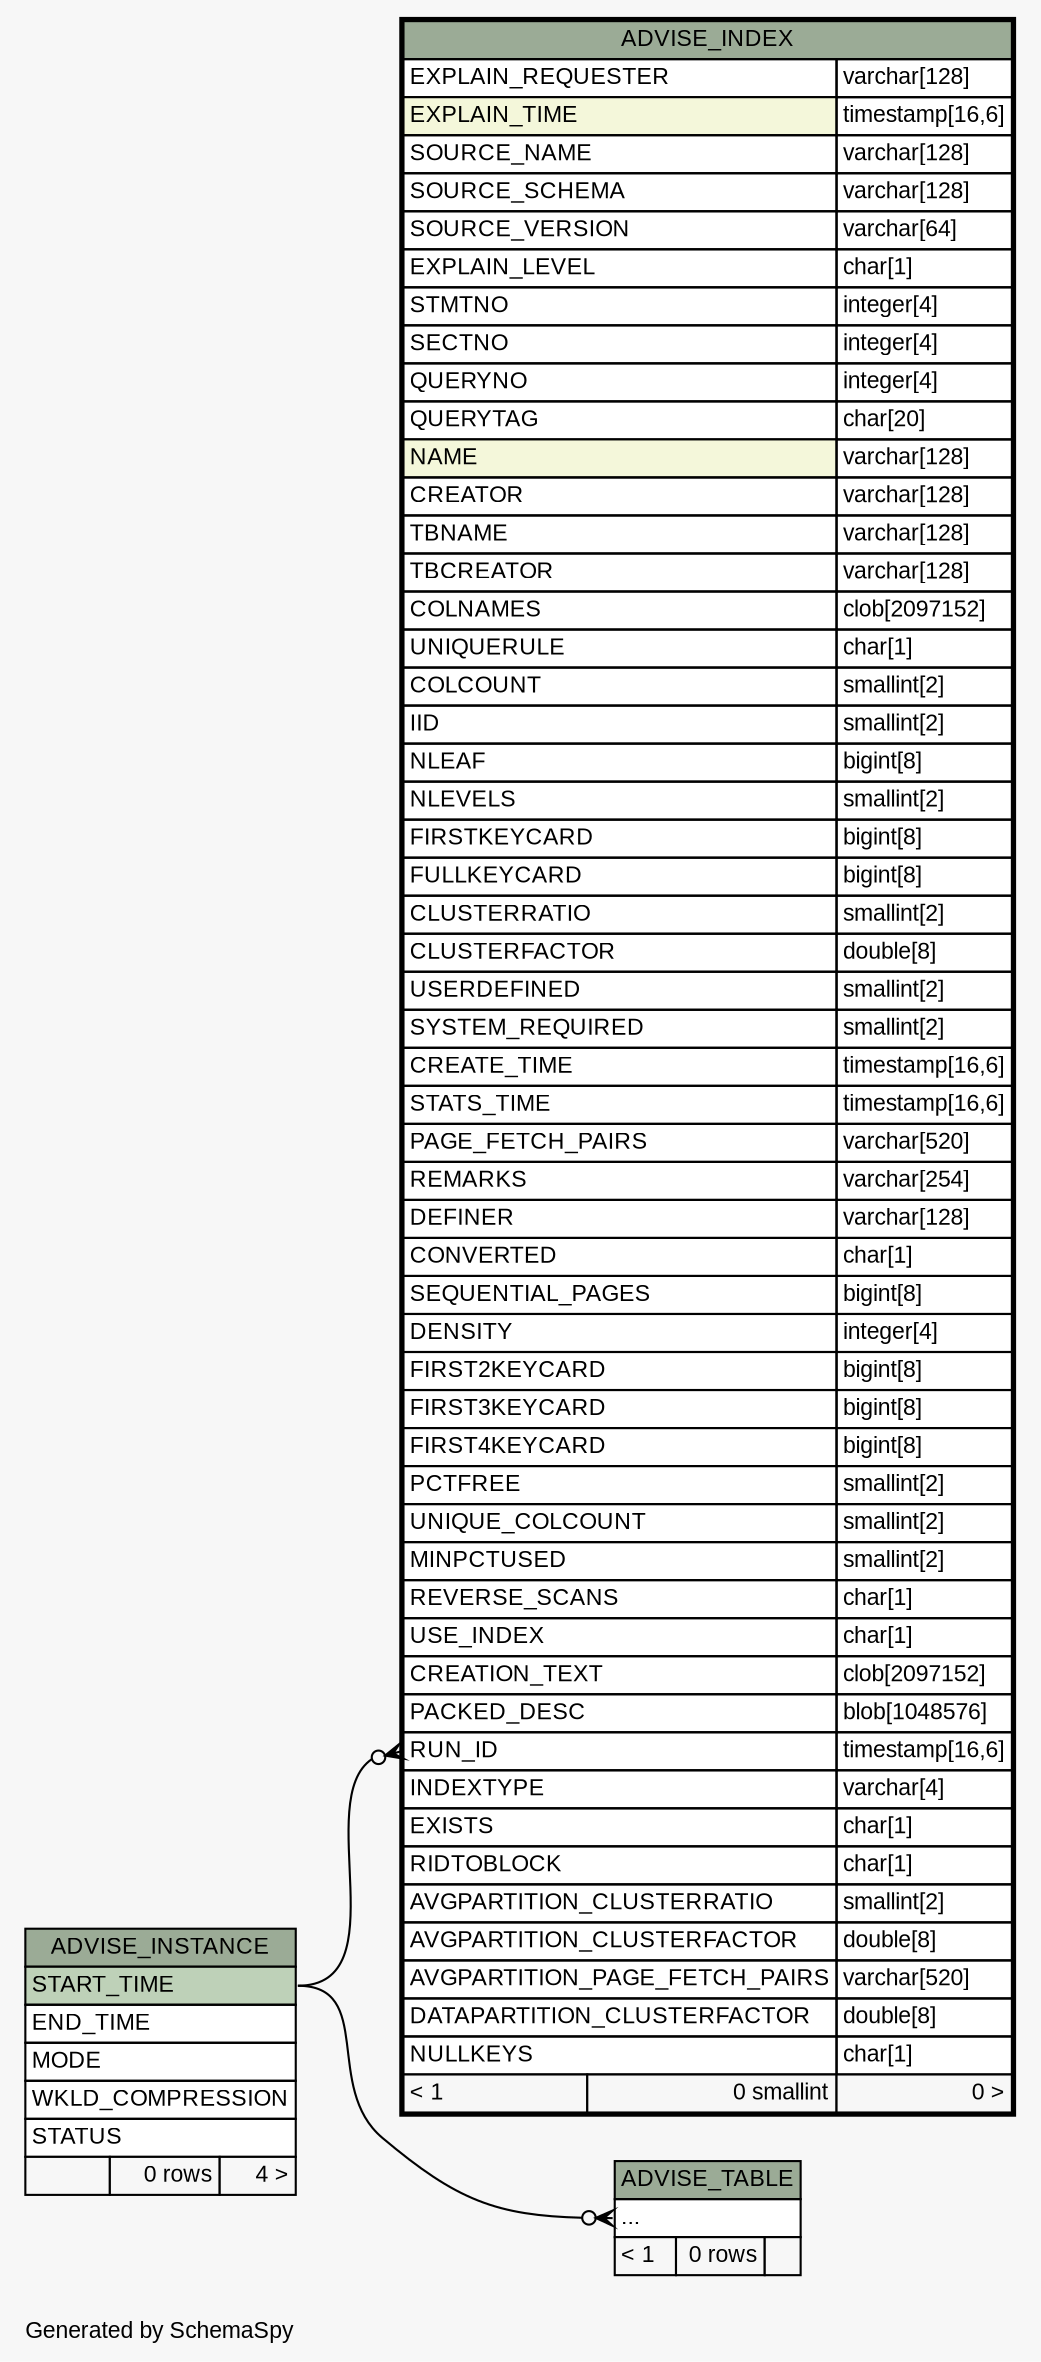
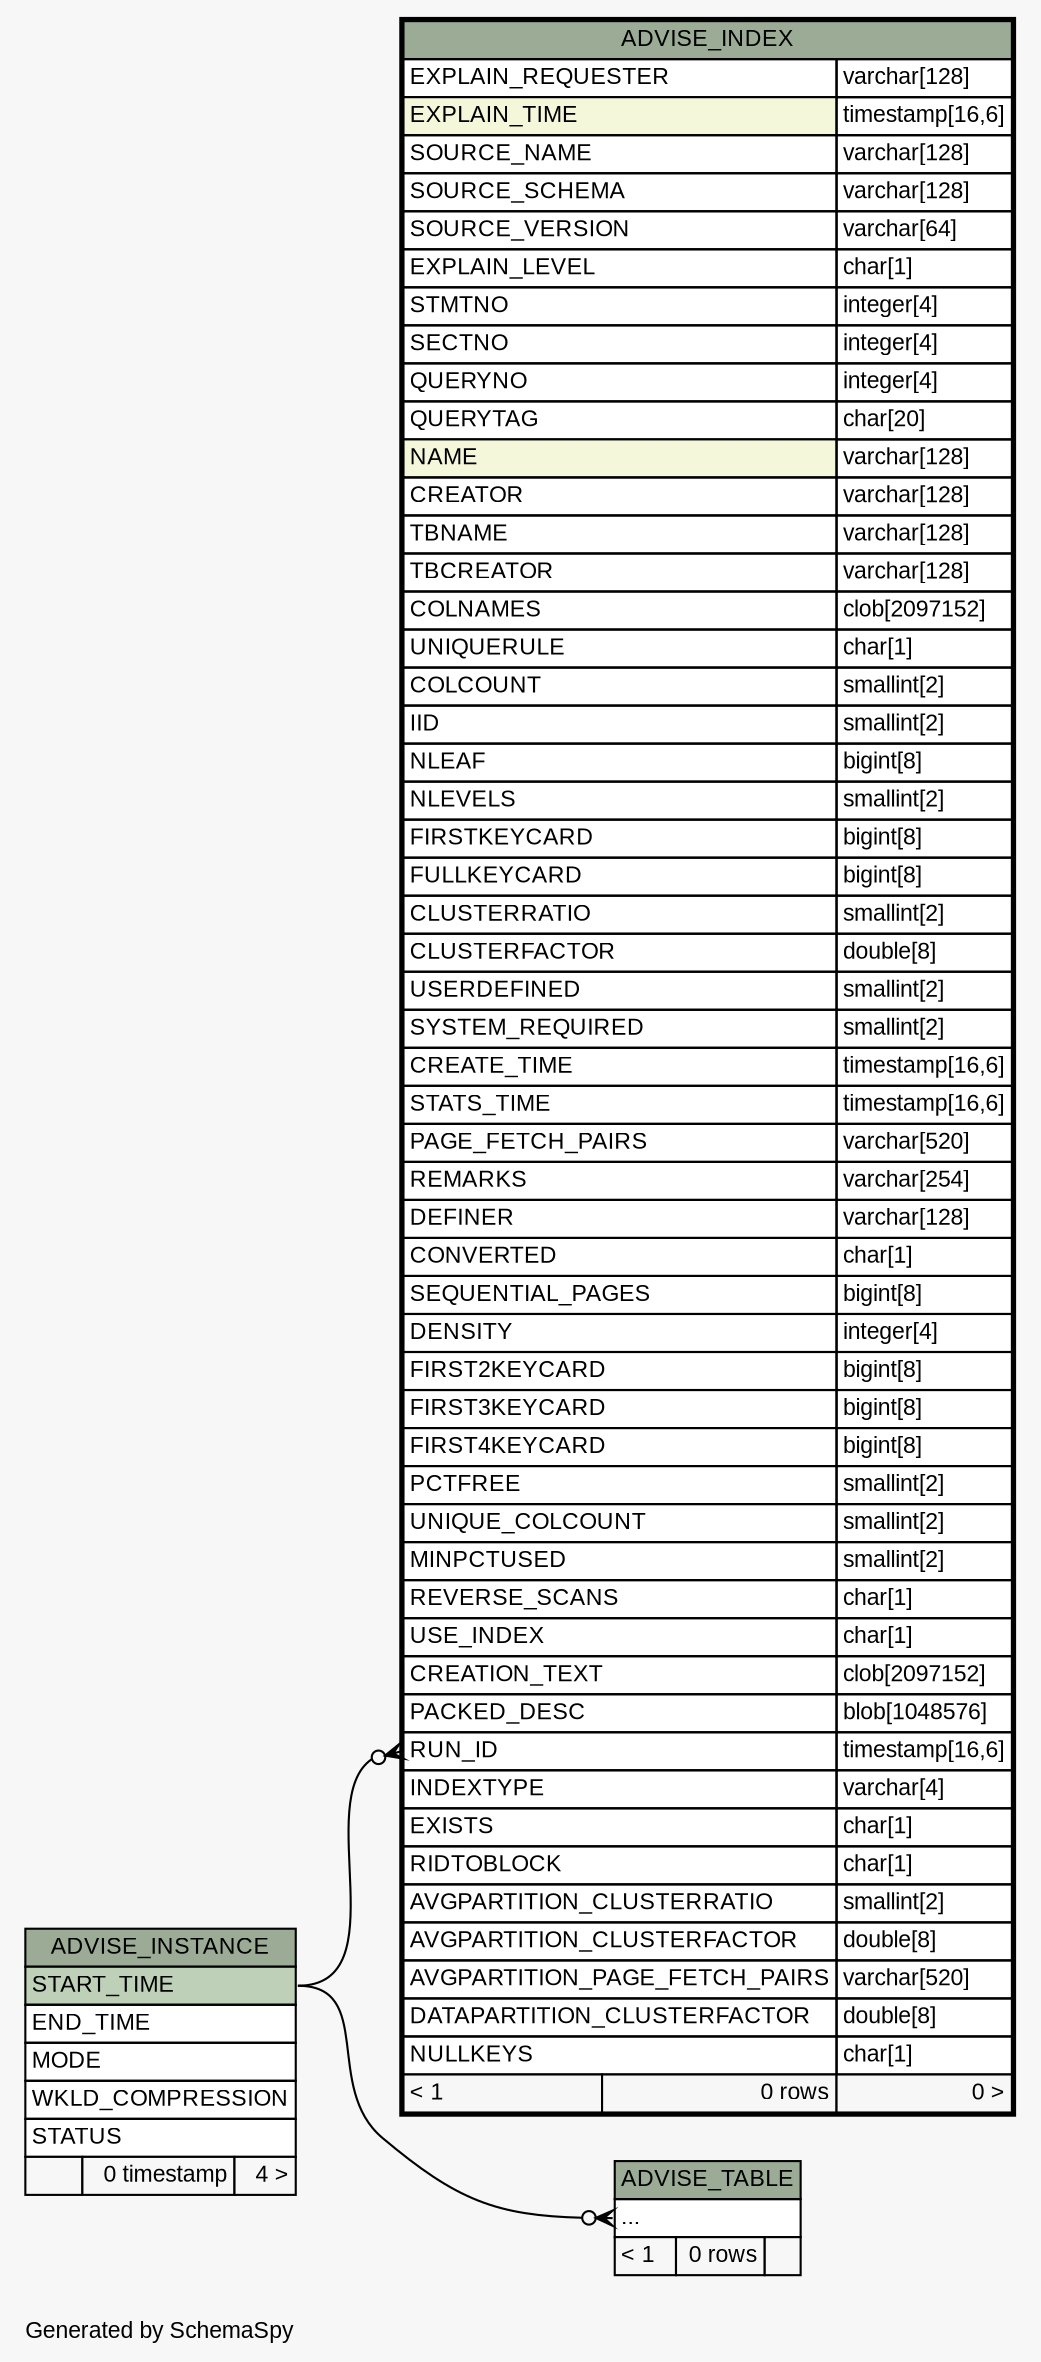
(782, 2092) -> (795, 2092)
(179, 2175) -> (166, 2175)
